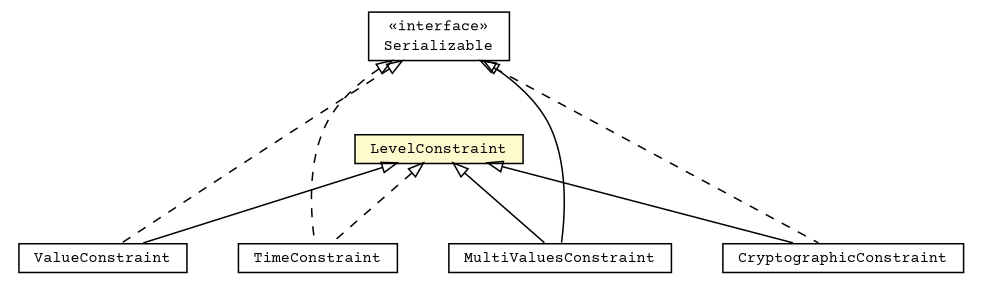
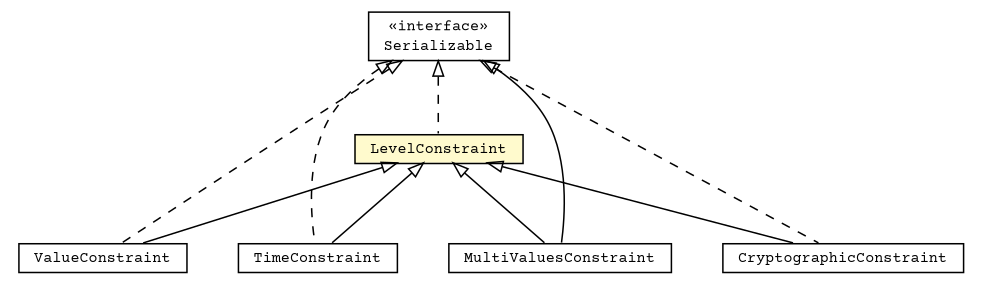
none -> (438, 105)
(372, 208) -> (372, 208)
